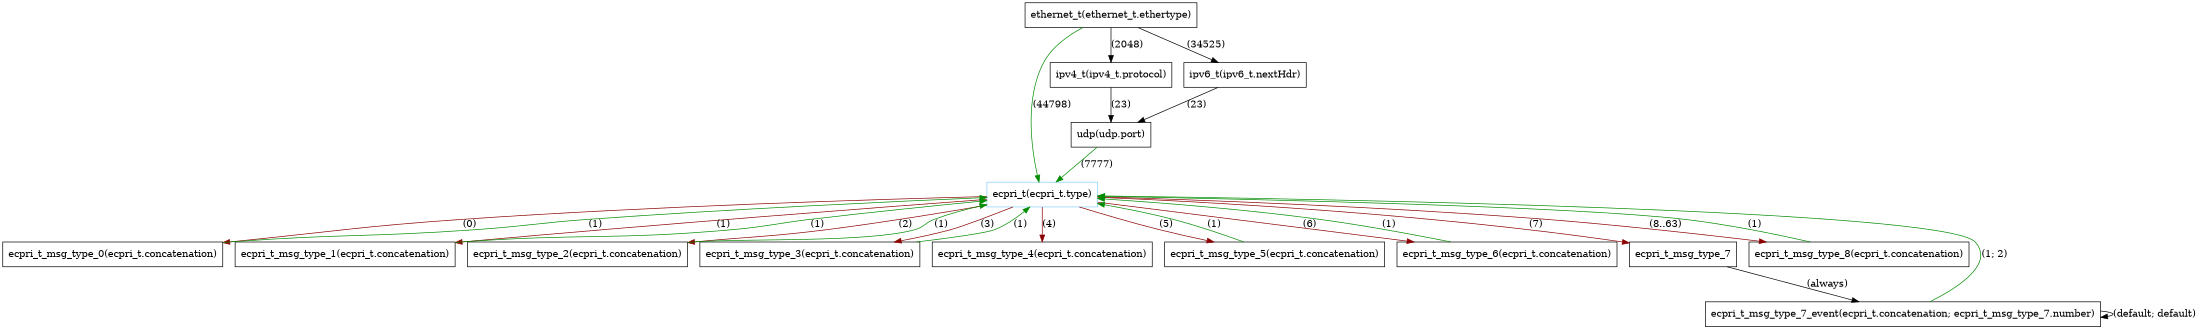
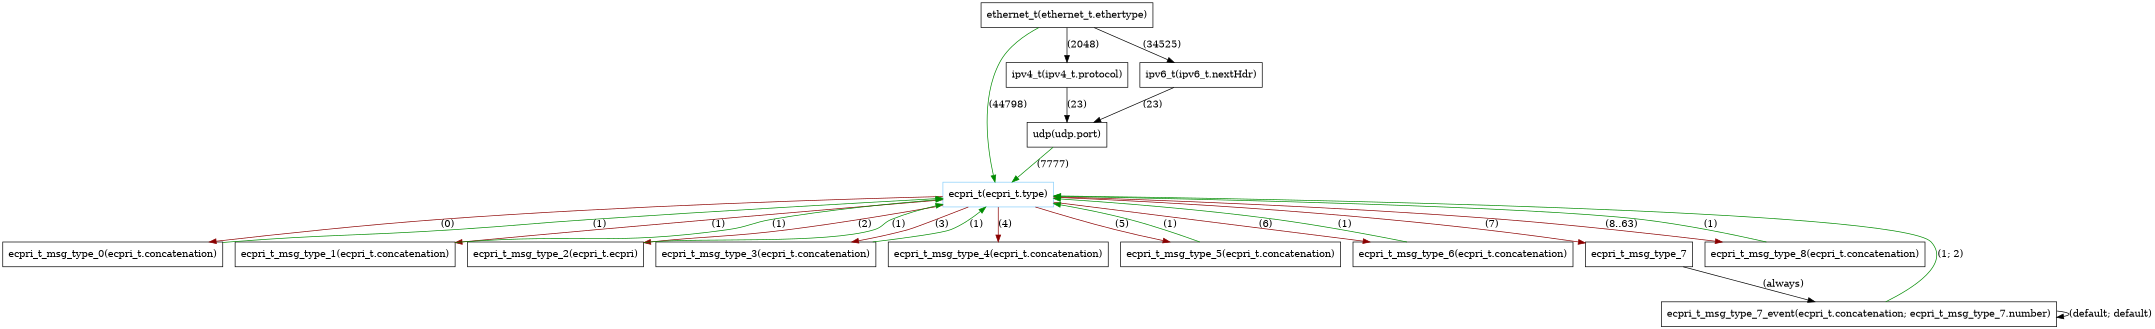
(578, 254) -> (556, 254)
